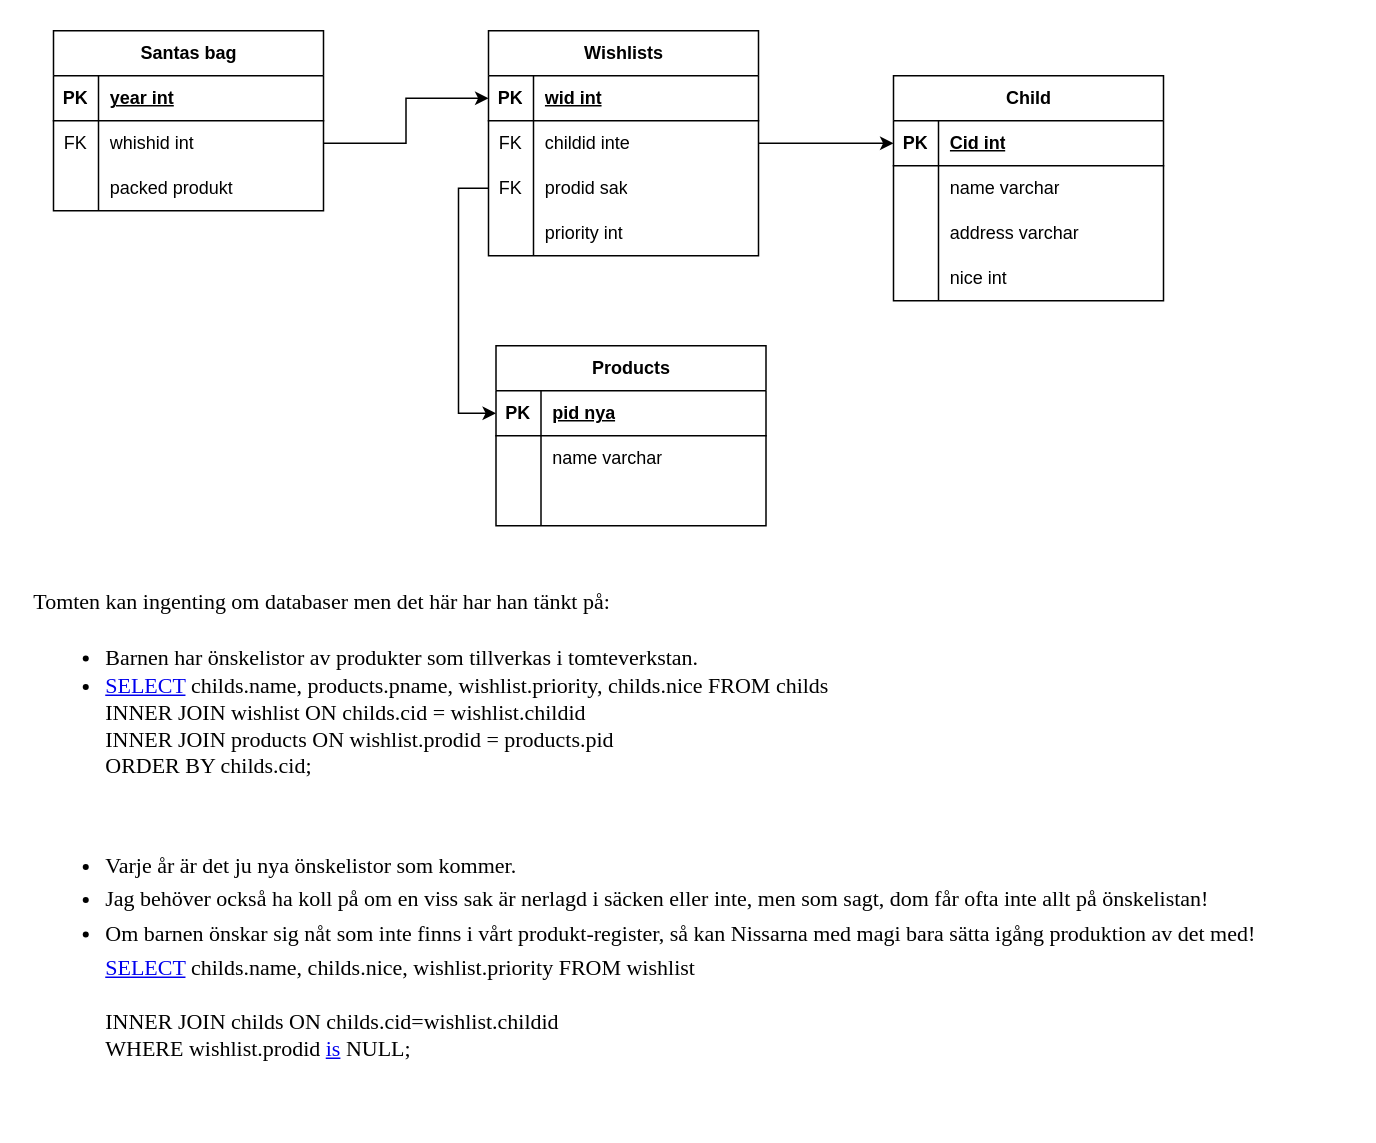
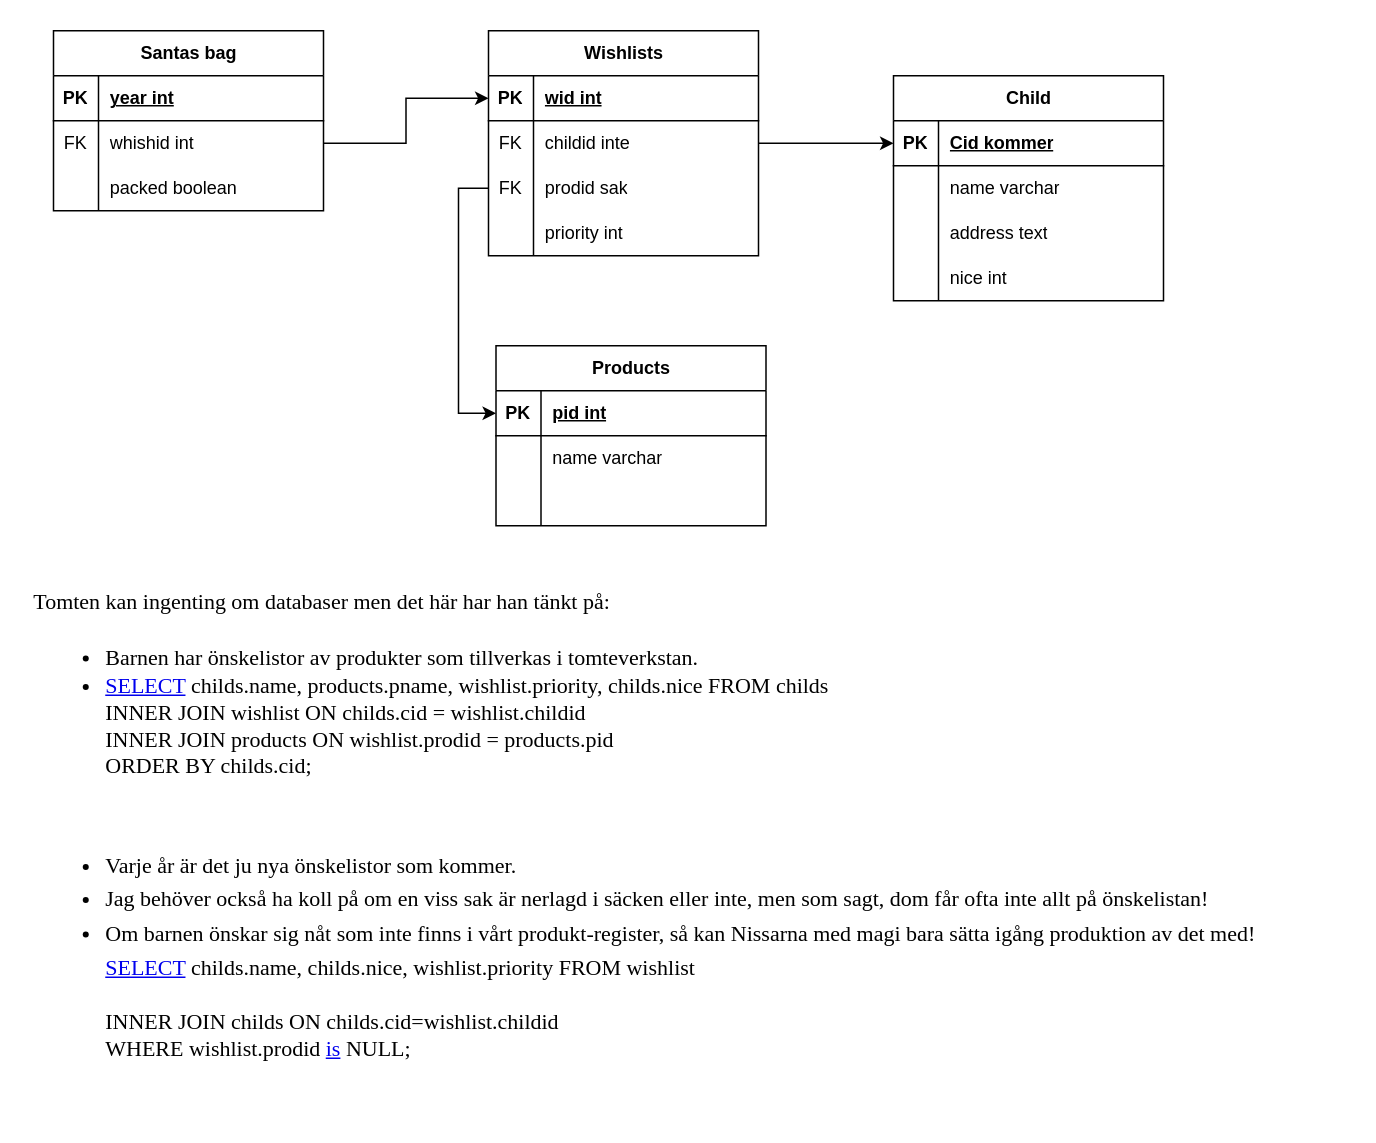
(979, 143) -> (996, 143)
(178, 188) -> (176, 188)
(1024, 233) -> (1008, 233)
(583, 413) -> (581, 413)
